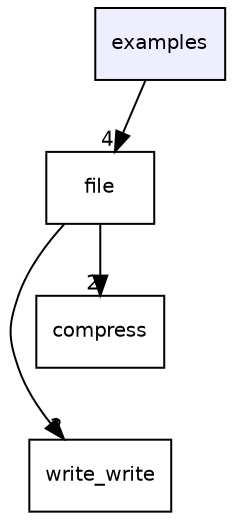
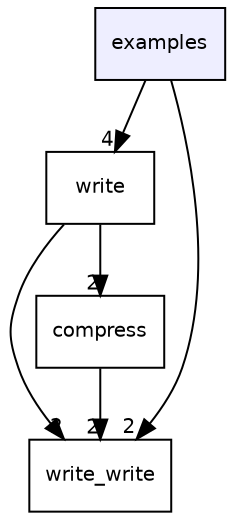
(100, 188) -> (100, 188)
none -> (198, 256)
none -> (100, 394)
